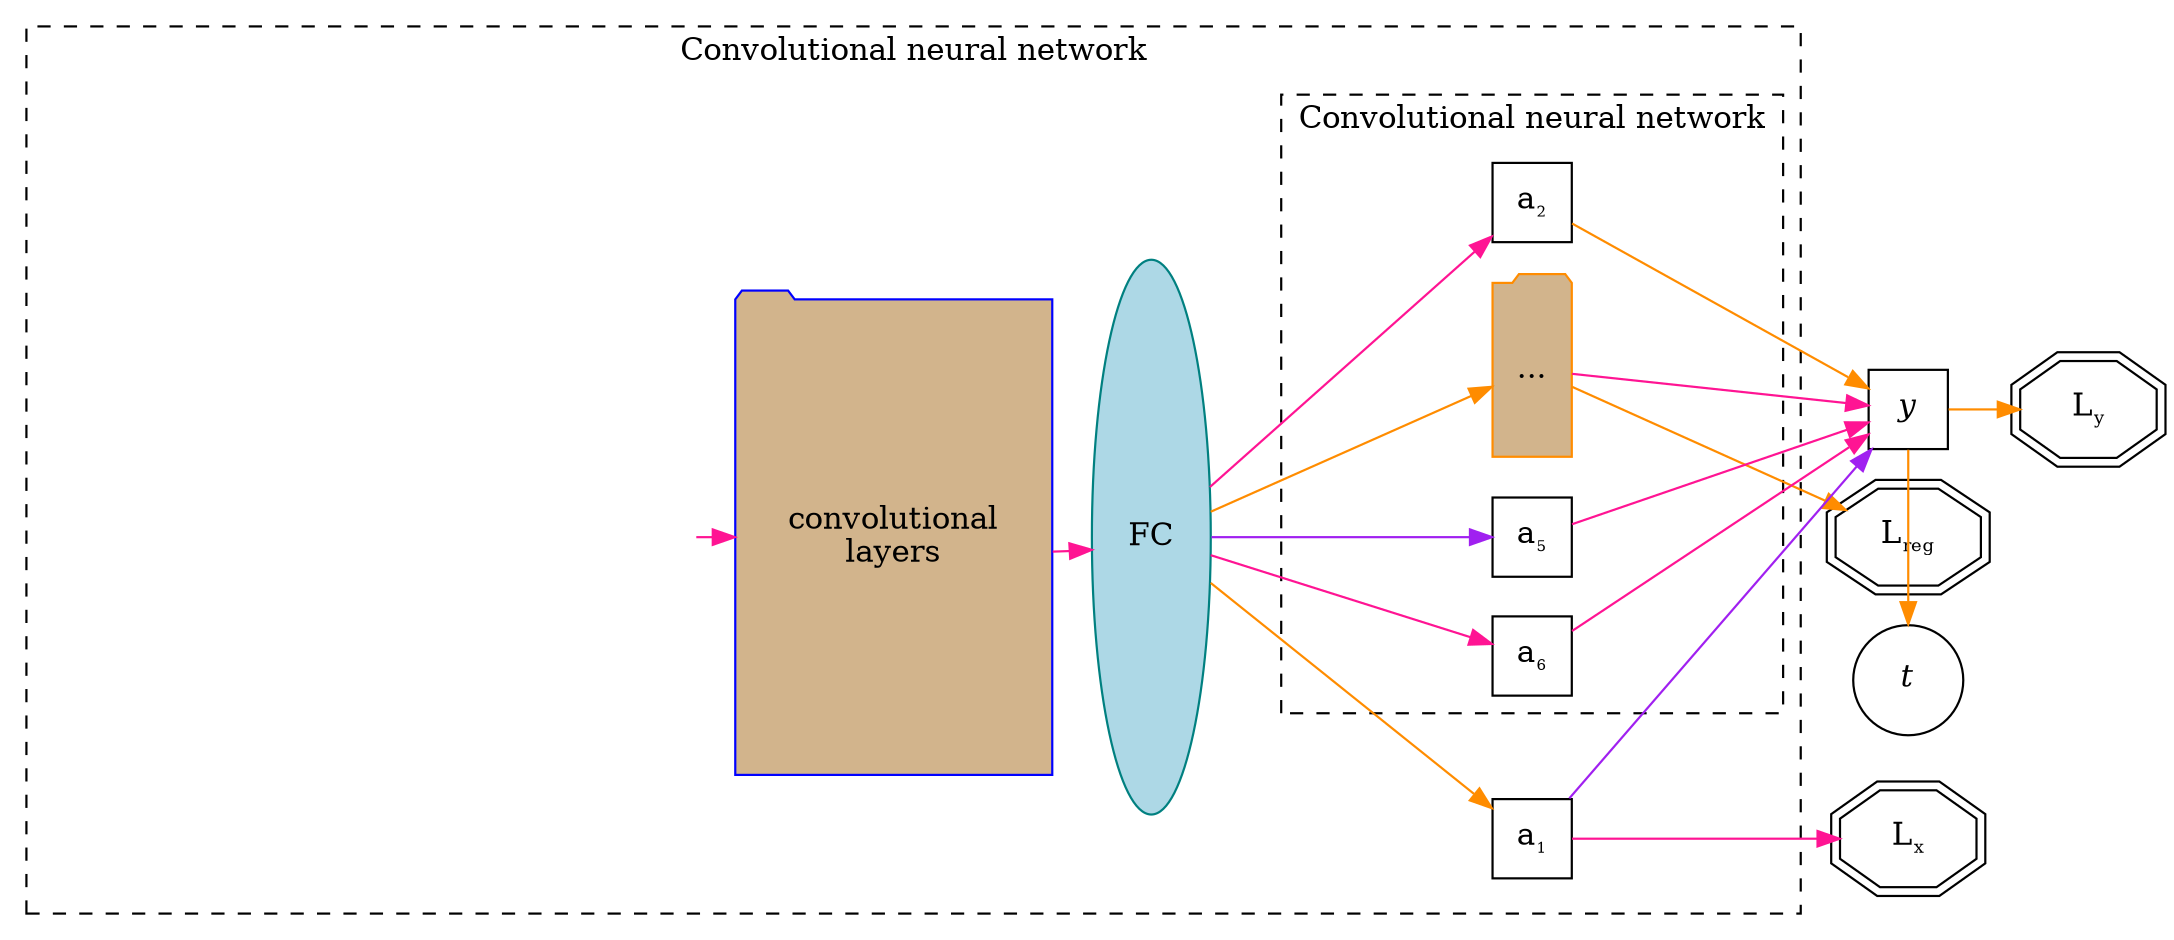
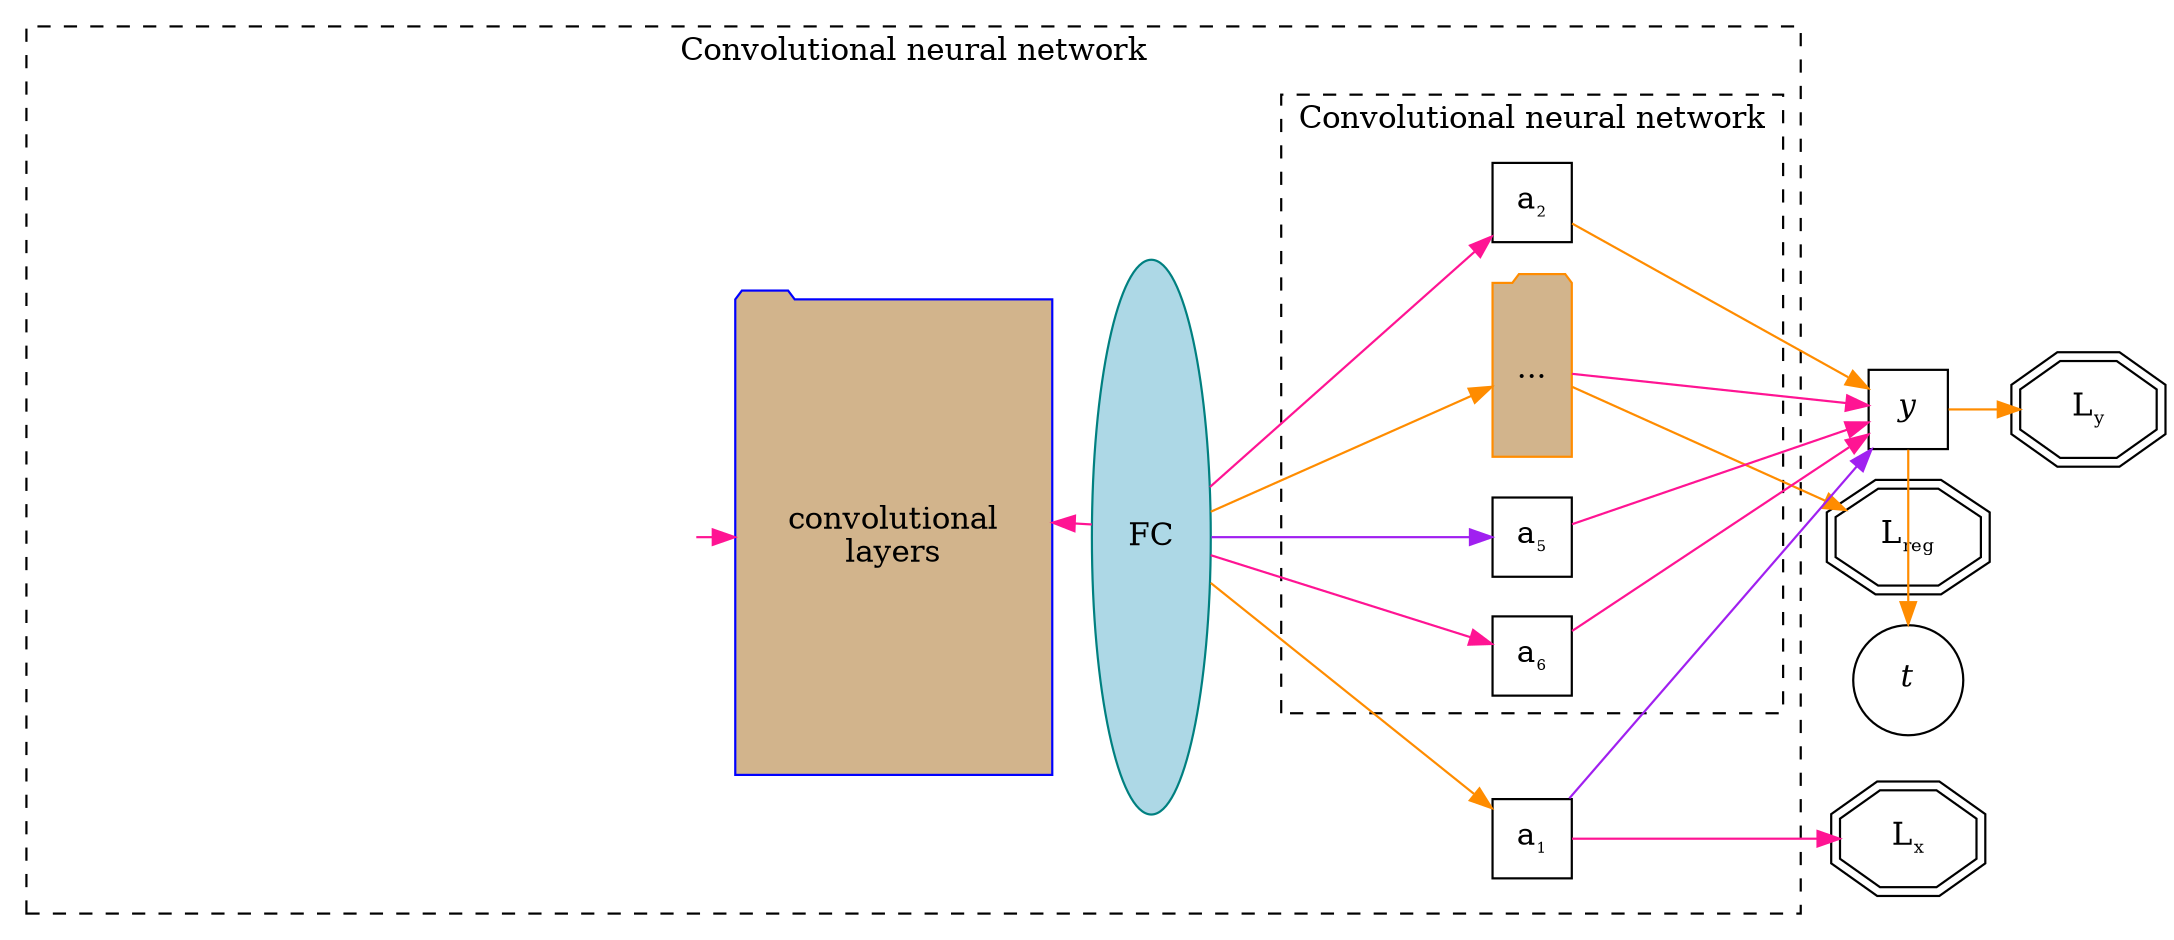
(1061, 551) -> (1083, 524)
